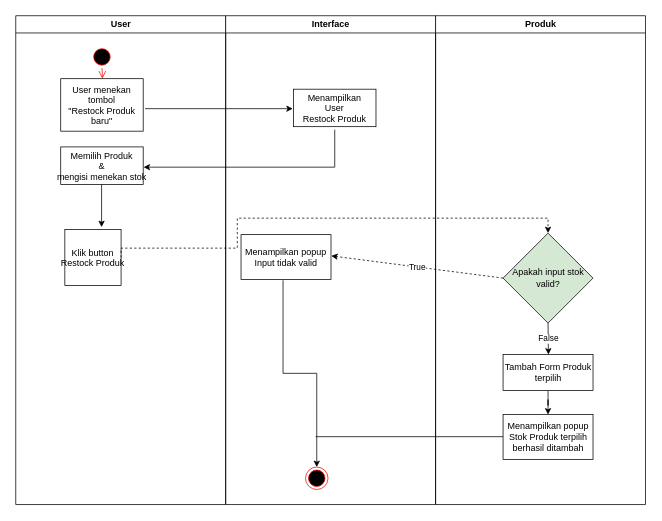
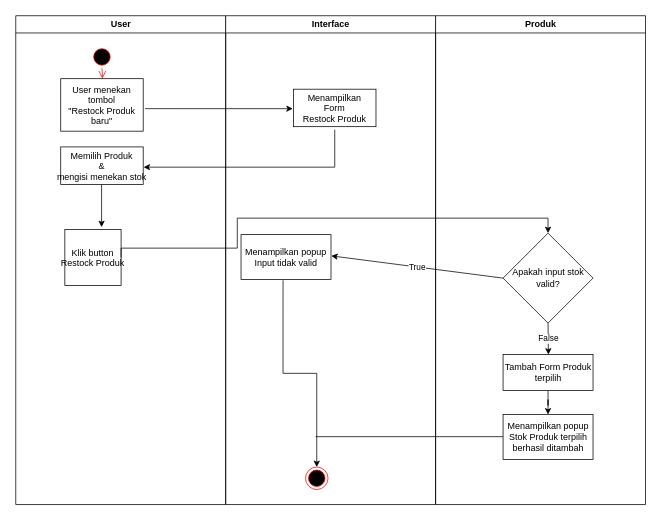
(335, 98) -> (335, 98)
(322, 218) -> (322, 218)
(463, 273) -> (463, 273)
(548, 278) -> (548, 278)
